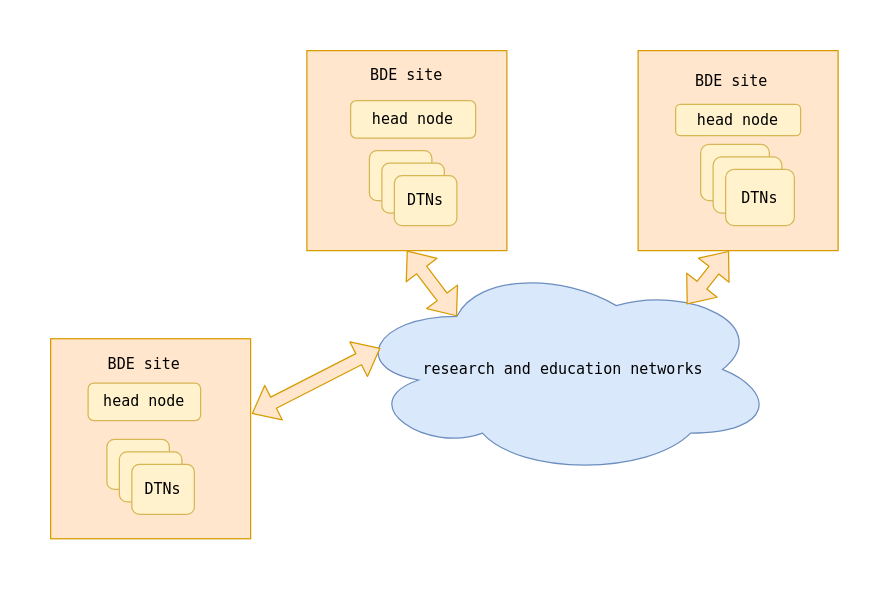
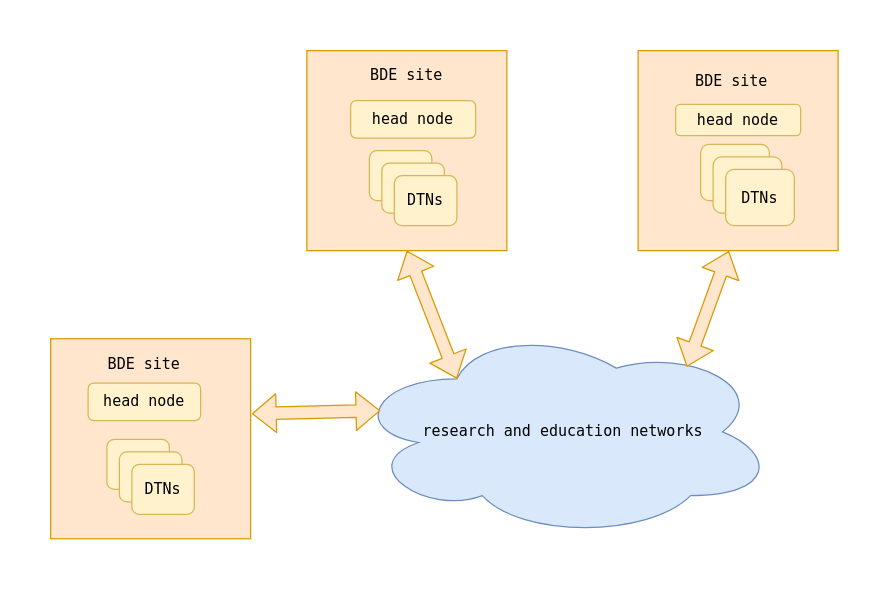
(563, 369) -> (563, 432)
